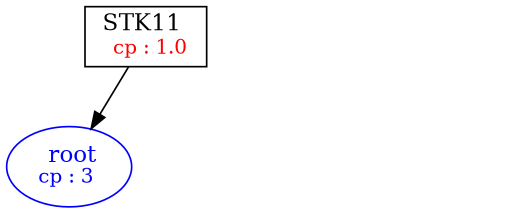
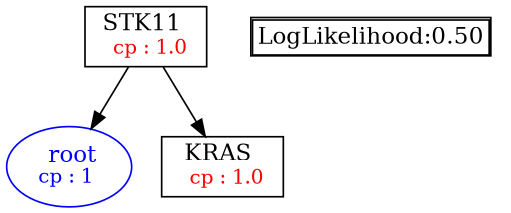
none -> (371, 37)
none -> (222, 167)
(69, 177) -> (69, 177)
